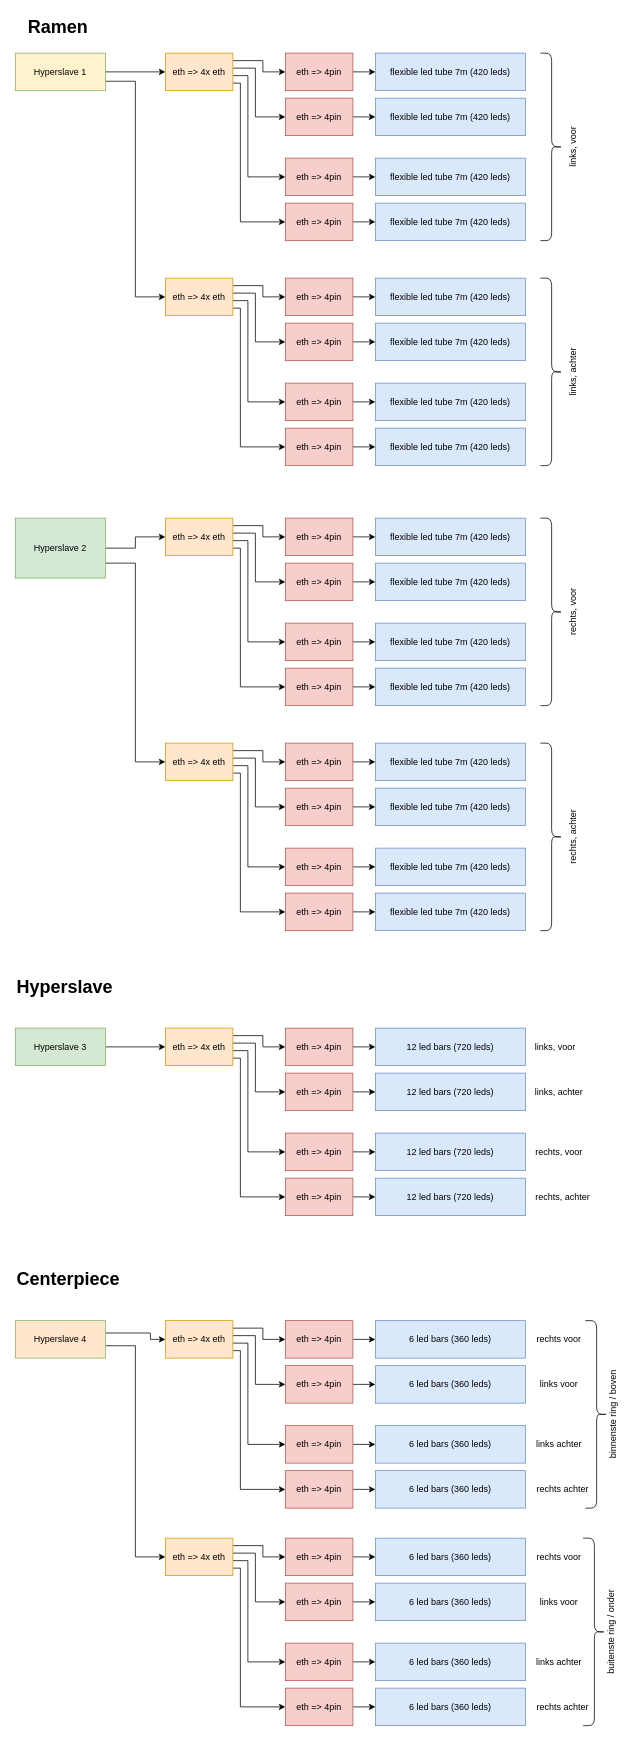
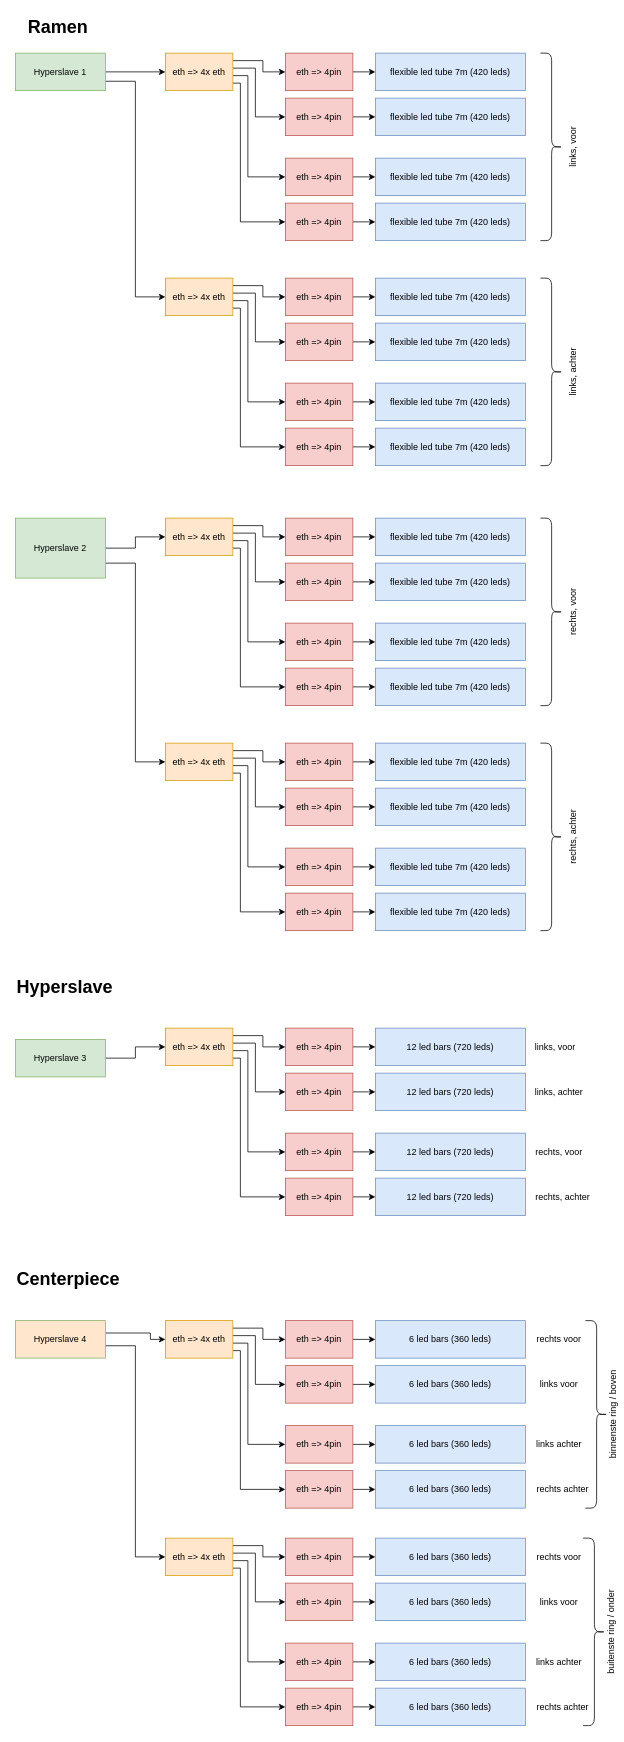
(60, 72) -> (60, 72)
(60, 1047) -> (60, 1058)
